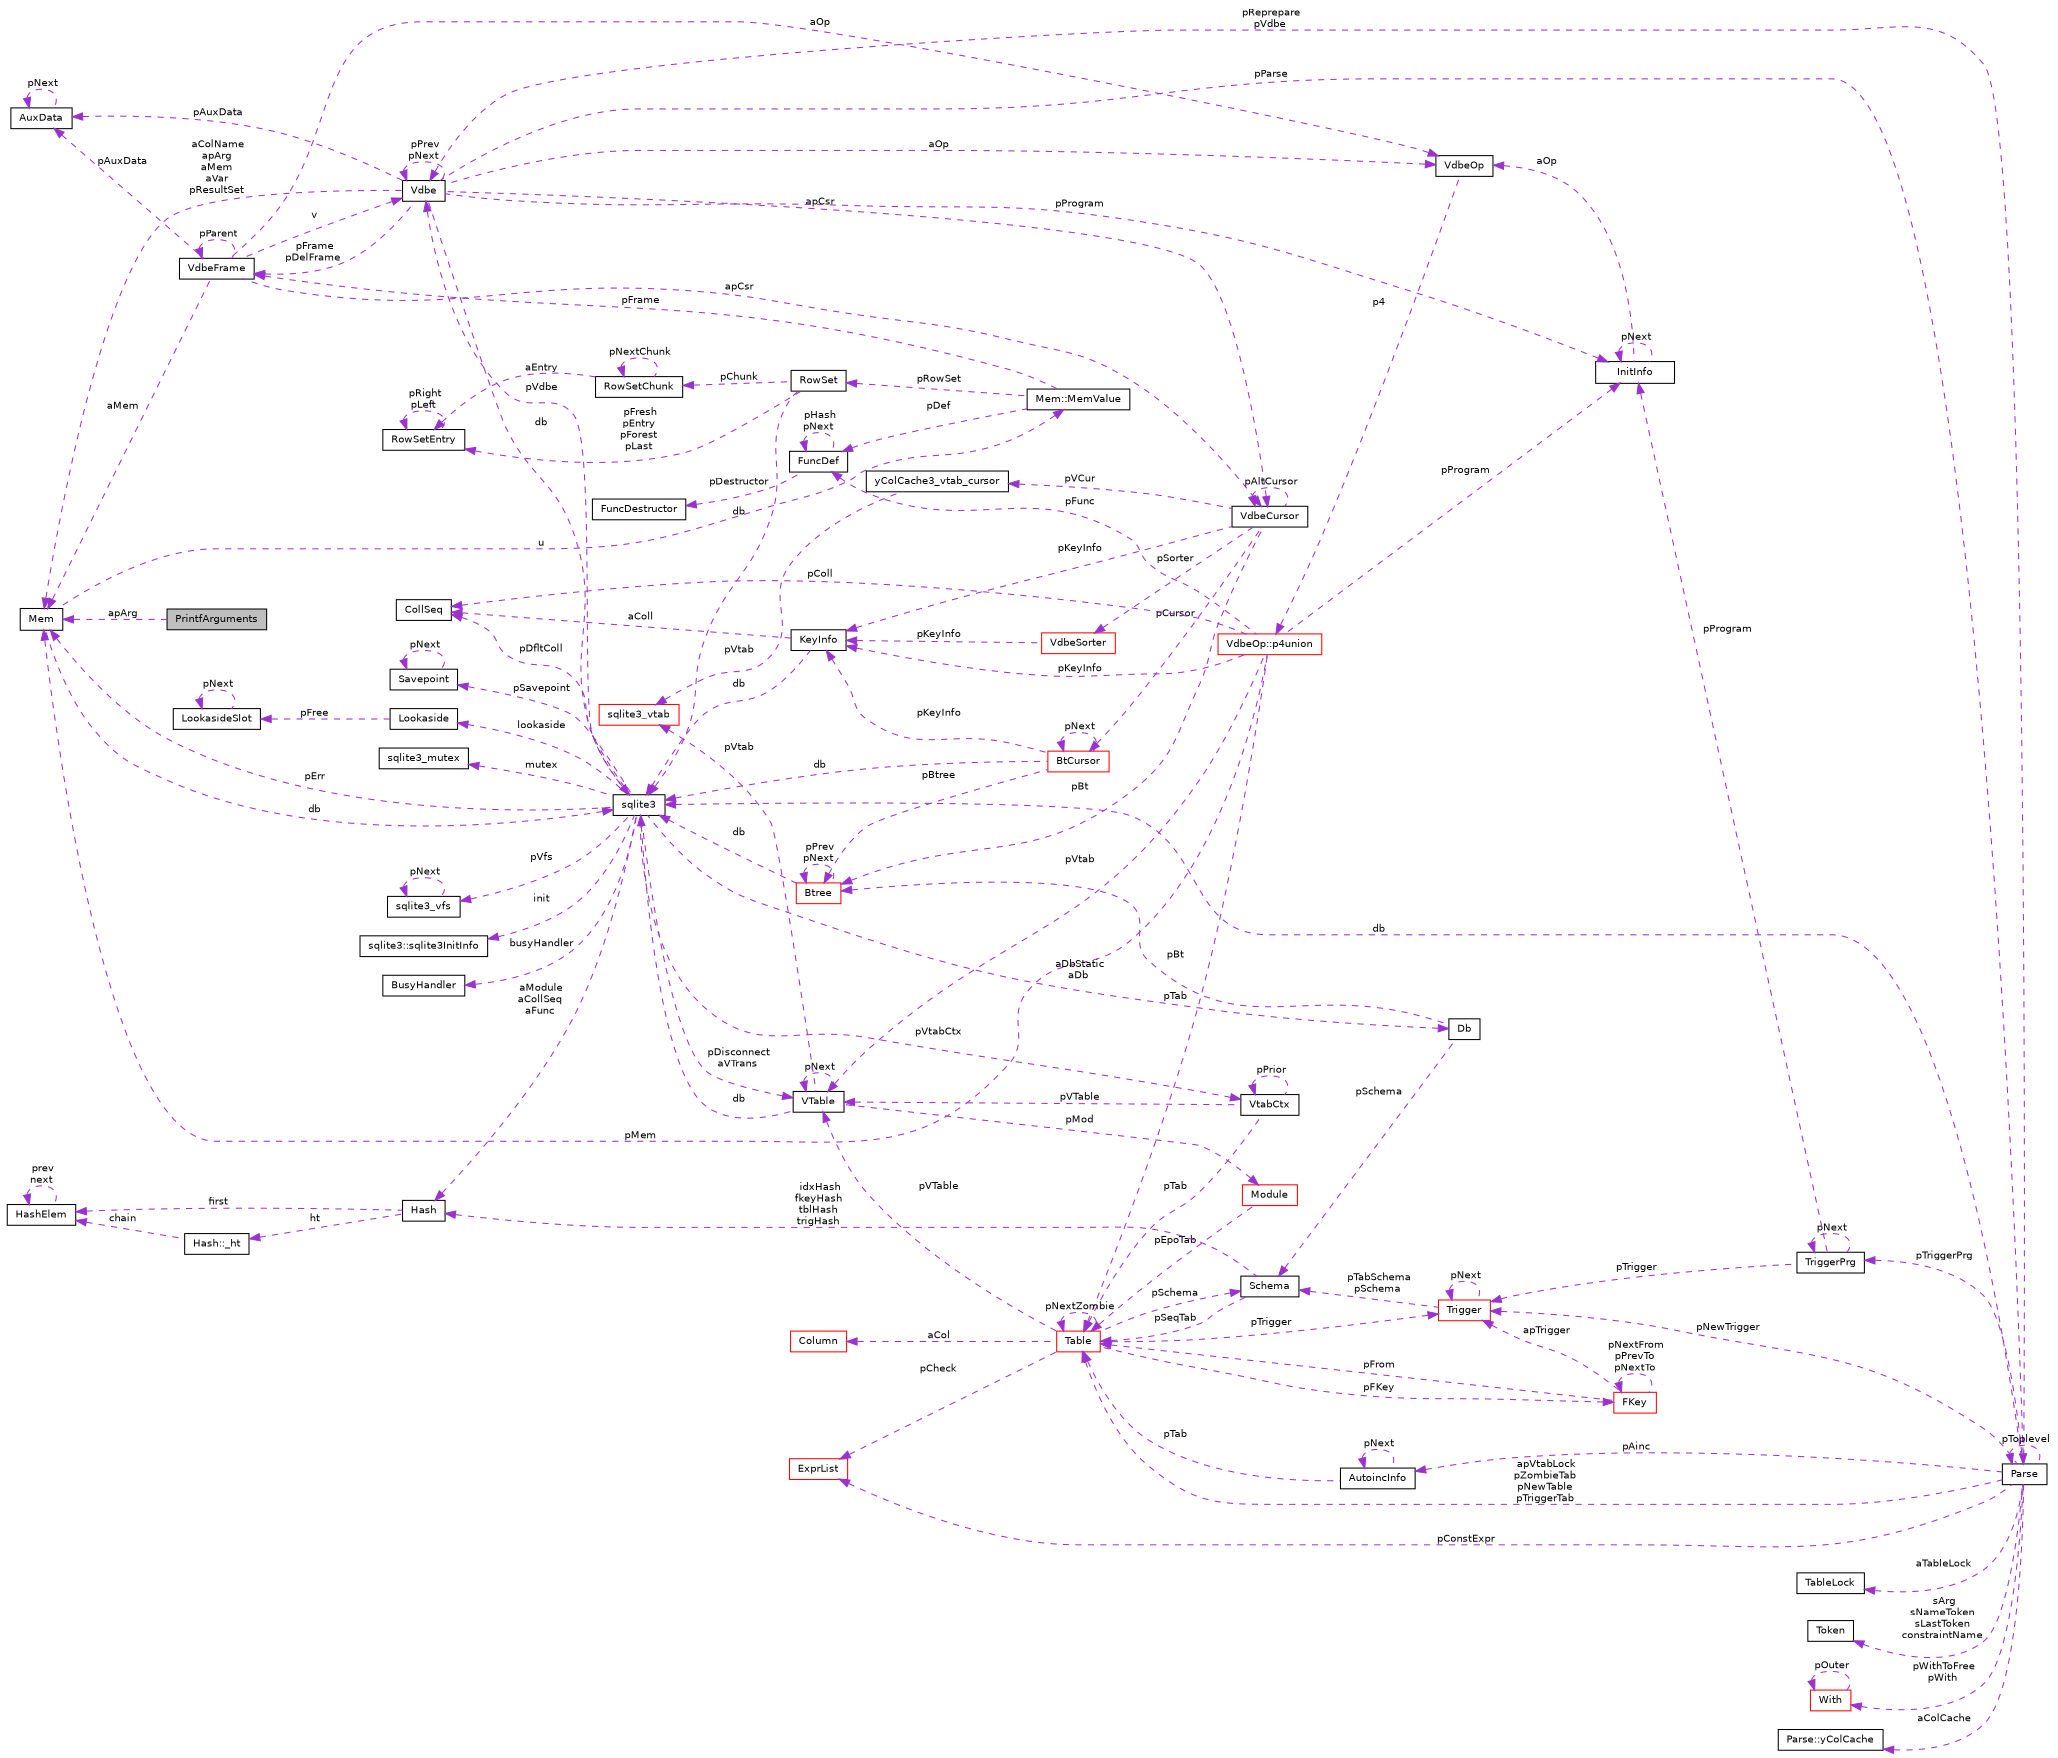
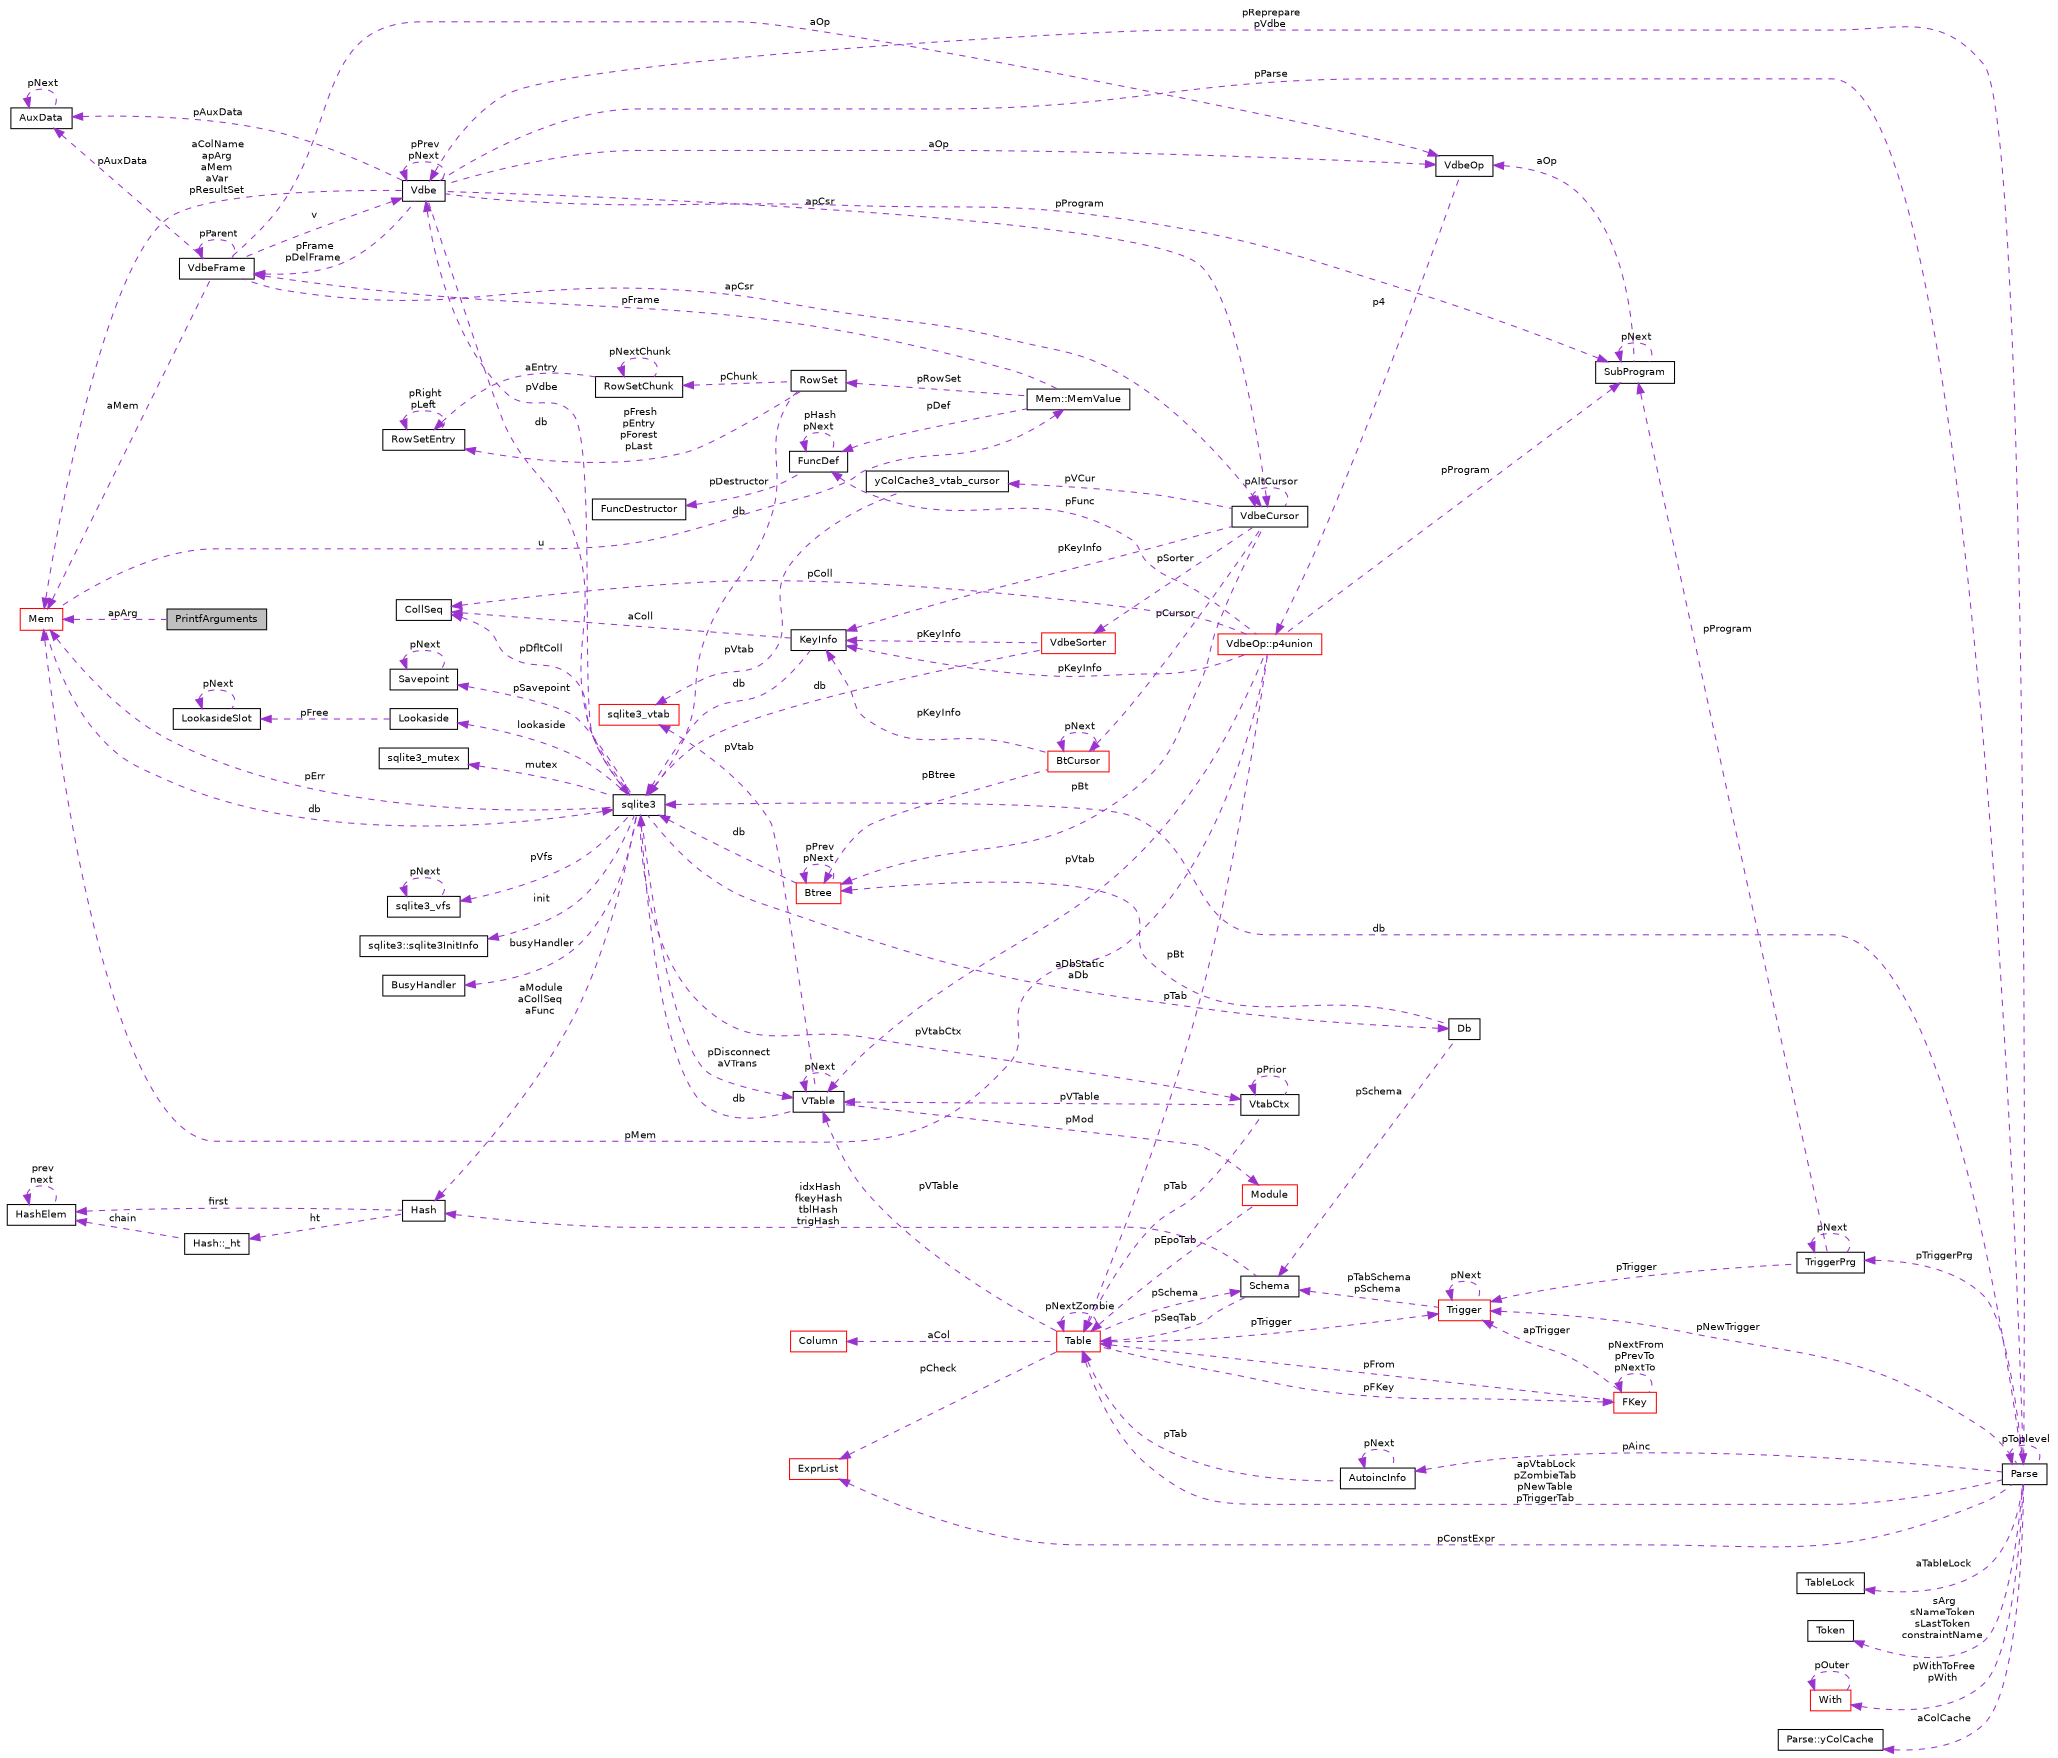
(1635, 372) -> (1635, 372)
(42, 619) -> (42, 619)
(861, 769) -> (837, 695)
